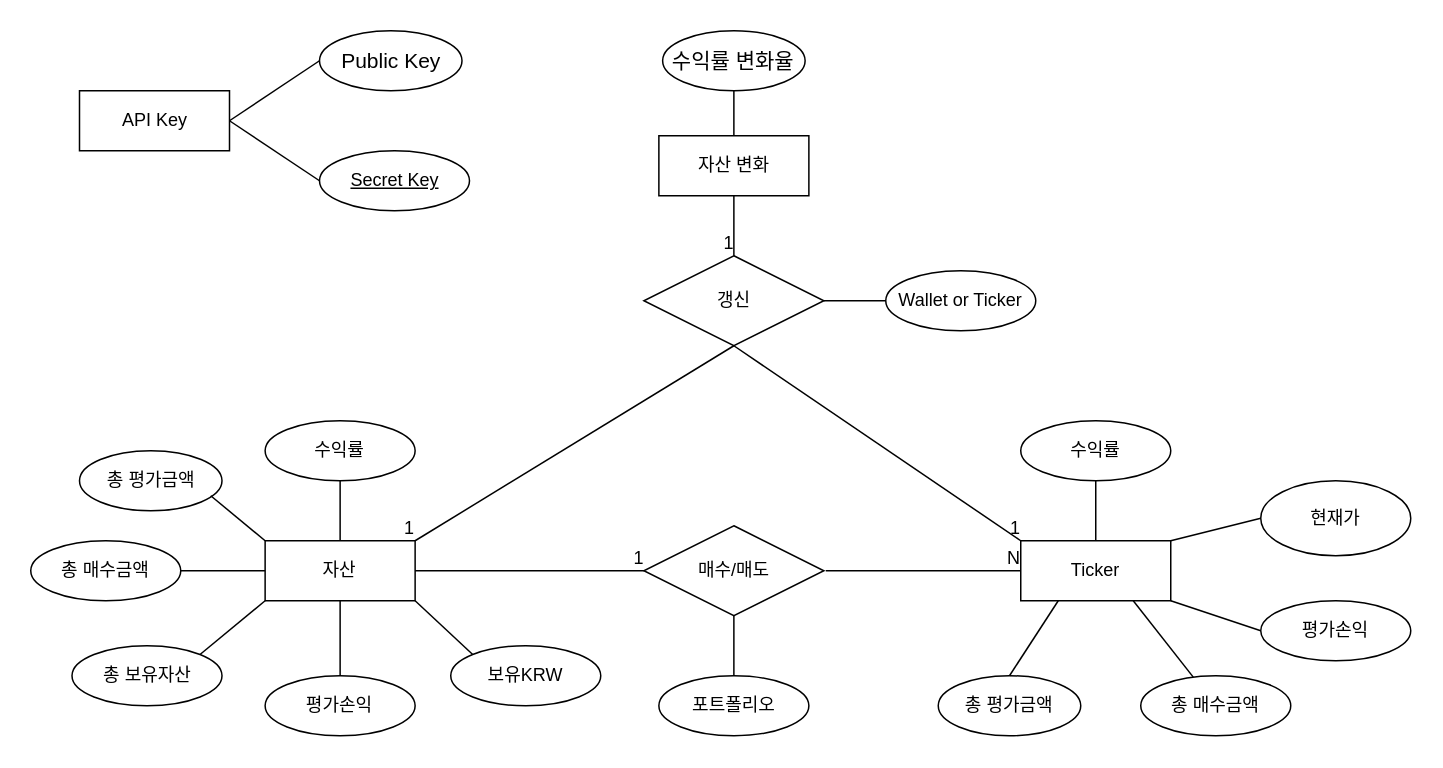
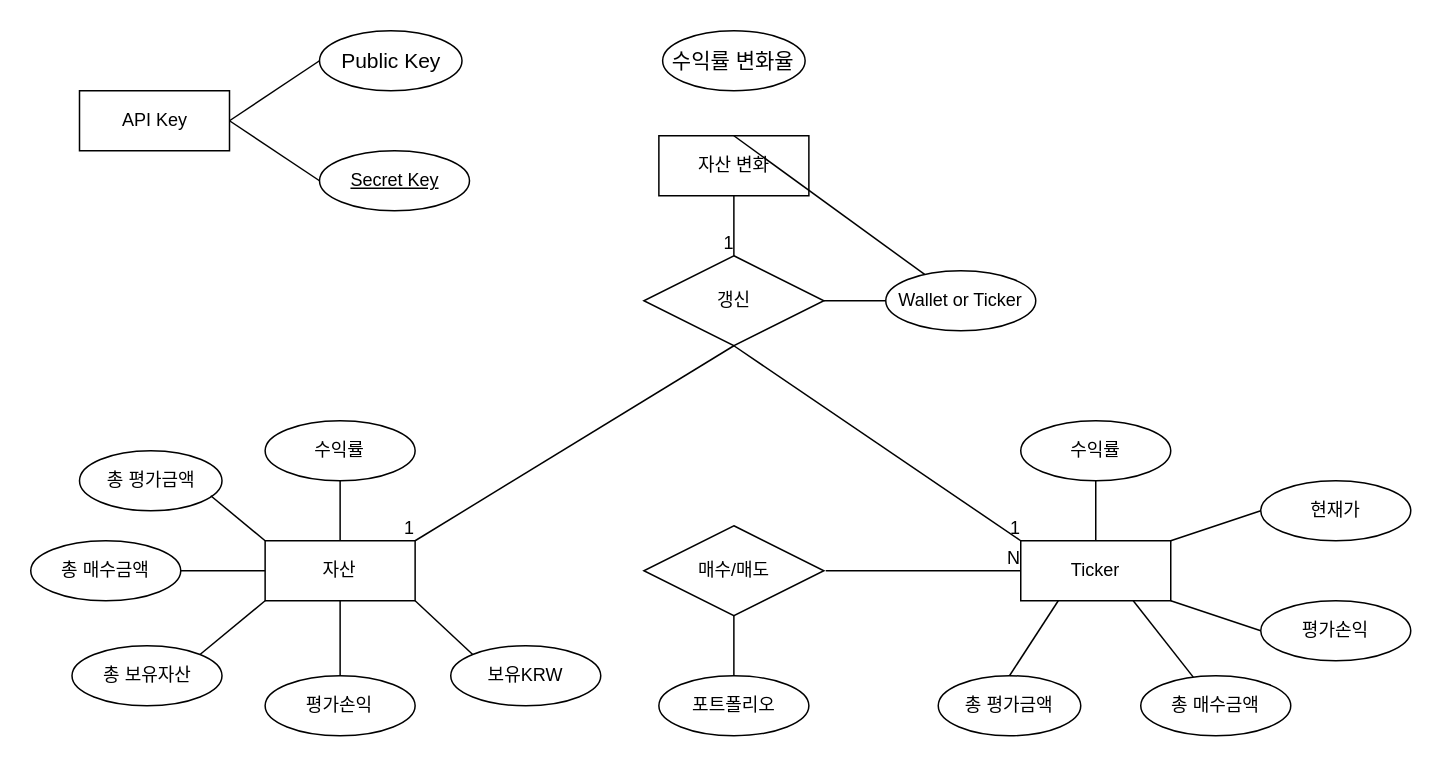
(734, 114) -> (829, 205)
(1336, 518) -> (1336, 511)
(530, 571) -> none
